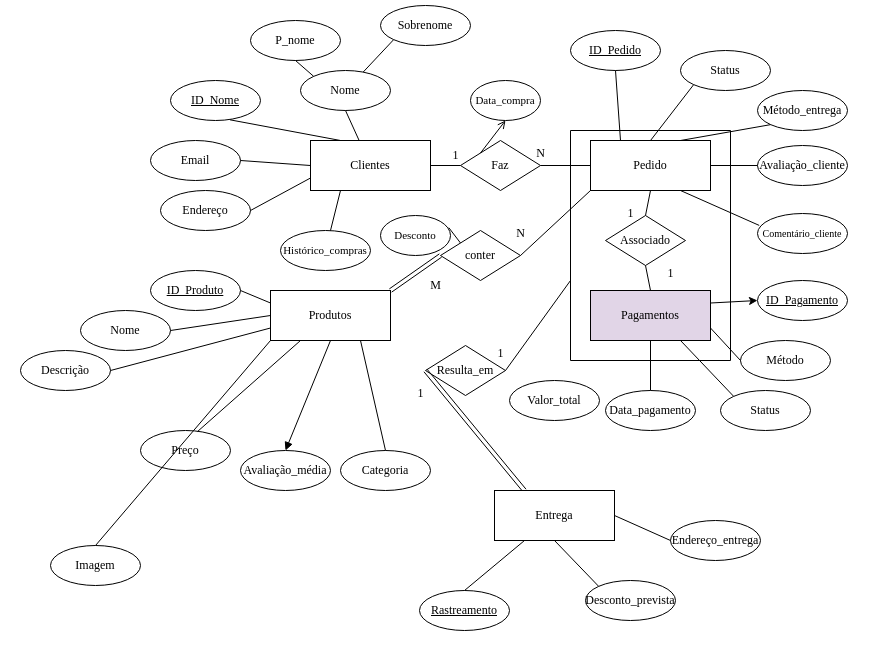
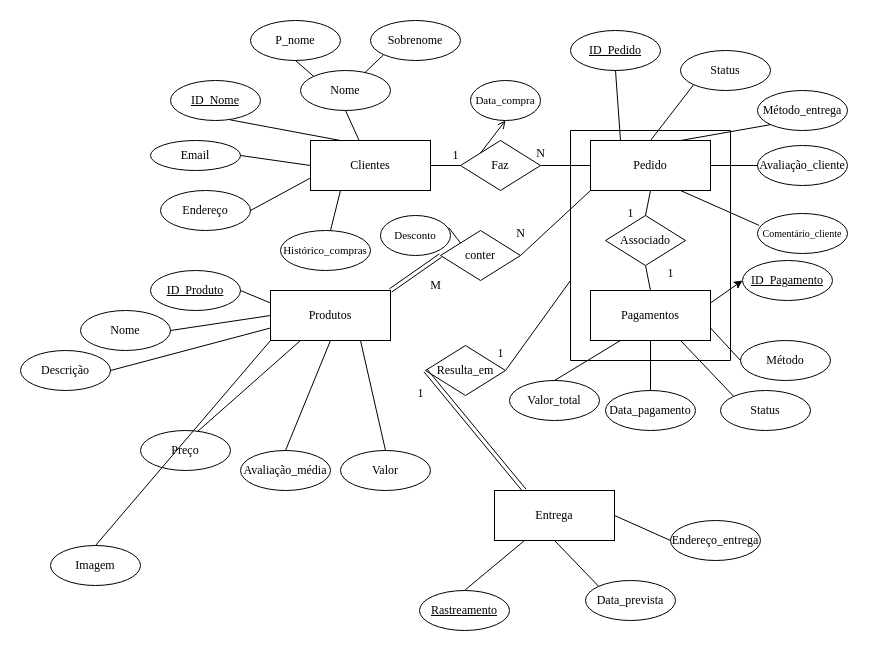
(426, 26) -> (416, 41)
(196, 161) -> (196, 156)
(803, 301) -> (788, 281)
(651, 316) -> (651, 316)
none -> (585, 362)
(289, 442) -> (287, 446)
(386, 471) -> (386, 471)
(631, 601) -> (631, 601)
